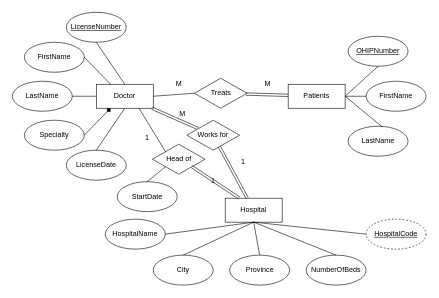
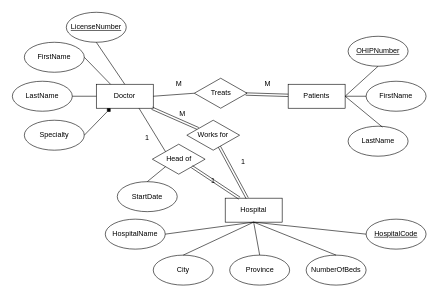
(111, 129) -> none
(96, 165) -> none
(396, 234) -> (396, 234)
